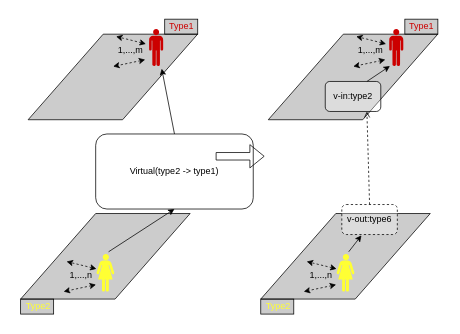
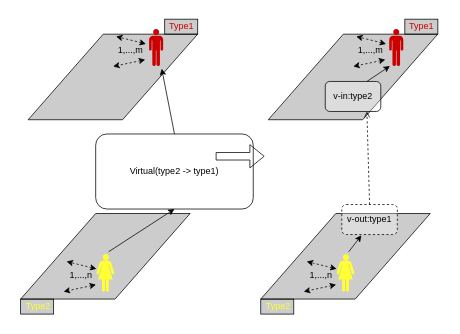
(369, 219) -> (369, 219)
